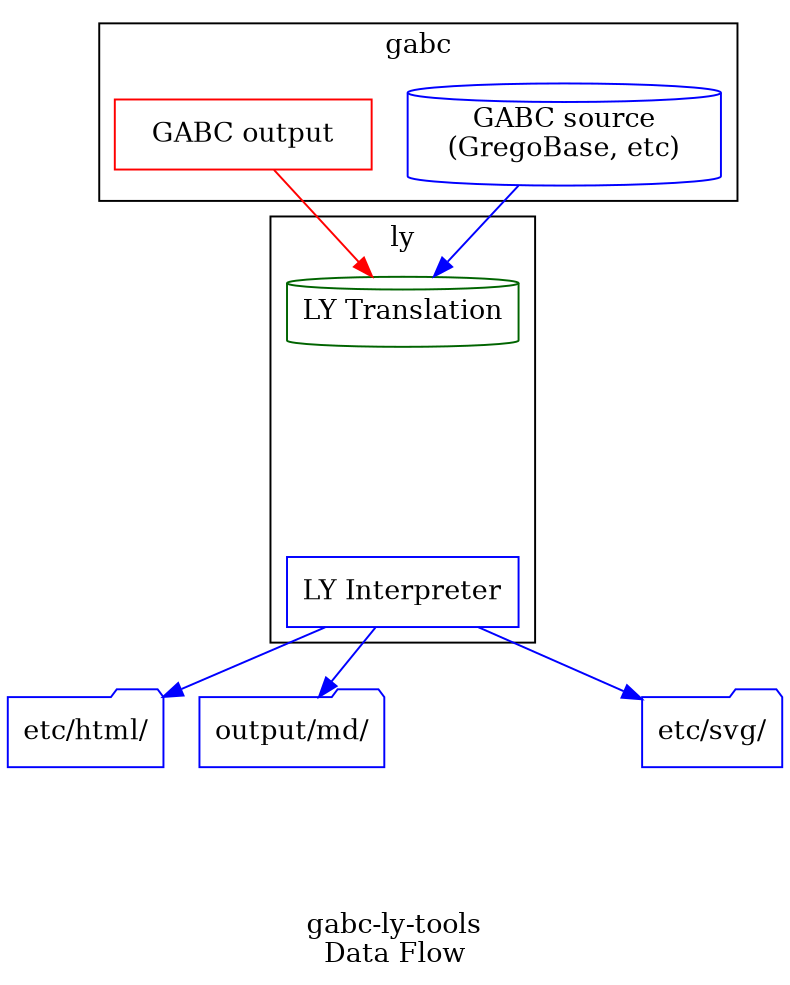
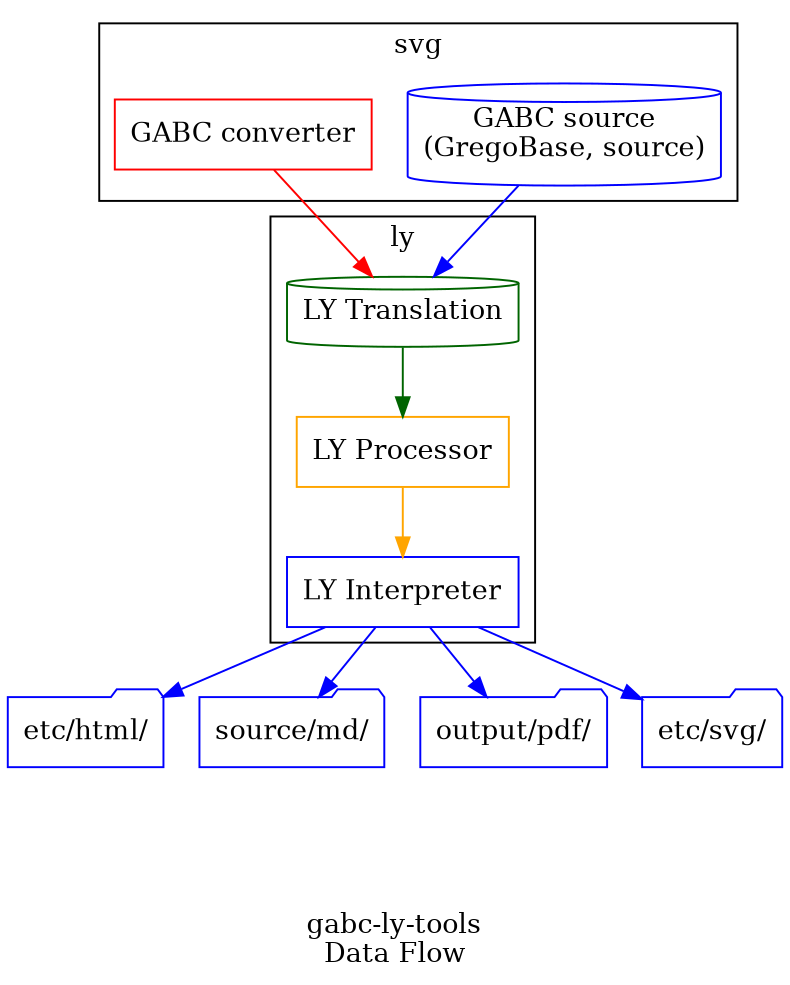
(418, 46) -> (418, 46)
(243, 135) -> (243, 135)
(564, 135) -> (564, 135)
none -> (403, 452)
(292, 732) -> (292, 732)
none -> (514, 732)
